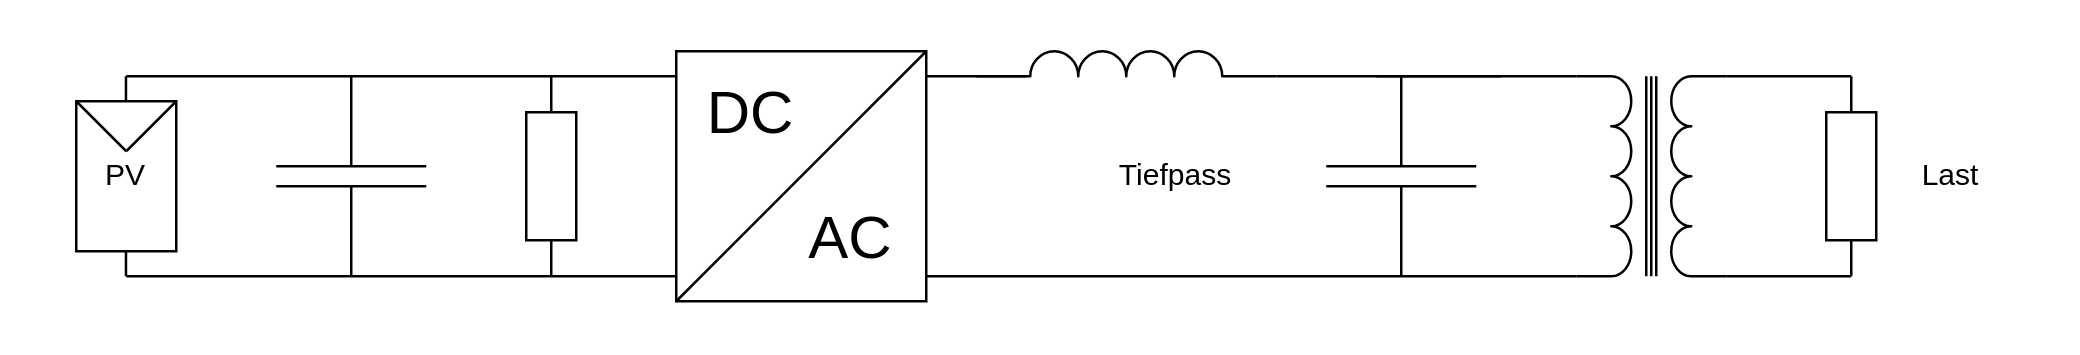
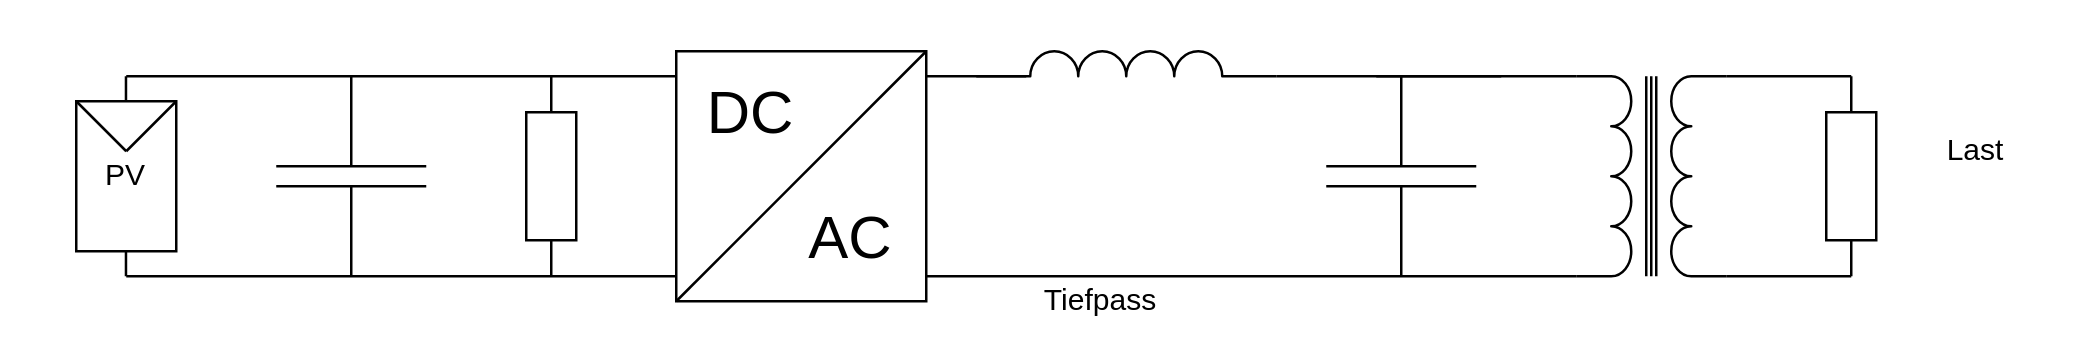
(1176, 176) -> (1101, 301)
(1951, 176) -> (1976, 151)
